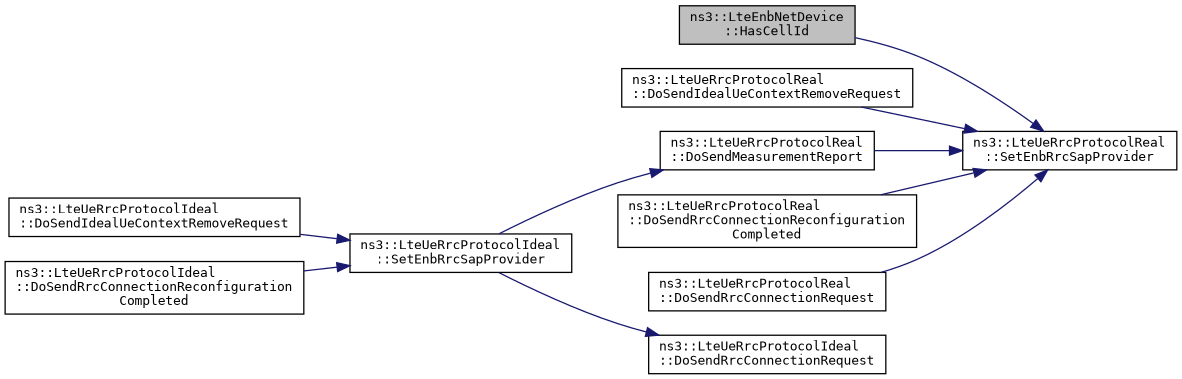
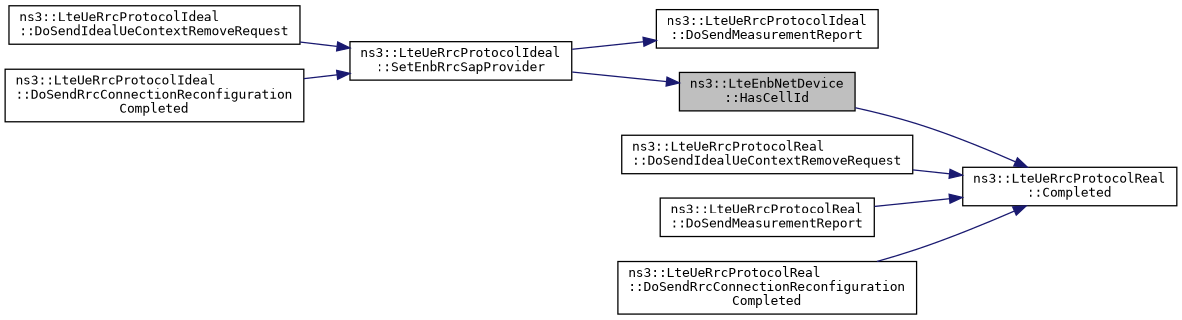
(1070, 151) -> (1070, 187)
(573, 199) -> (619, 77)
(767, 292) -> none
(767, 354) -> (767, 29)
